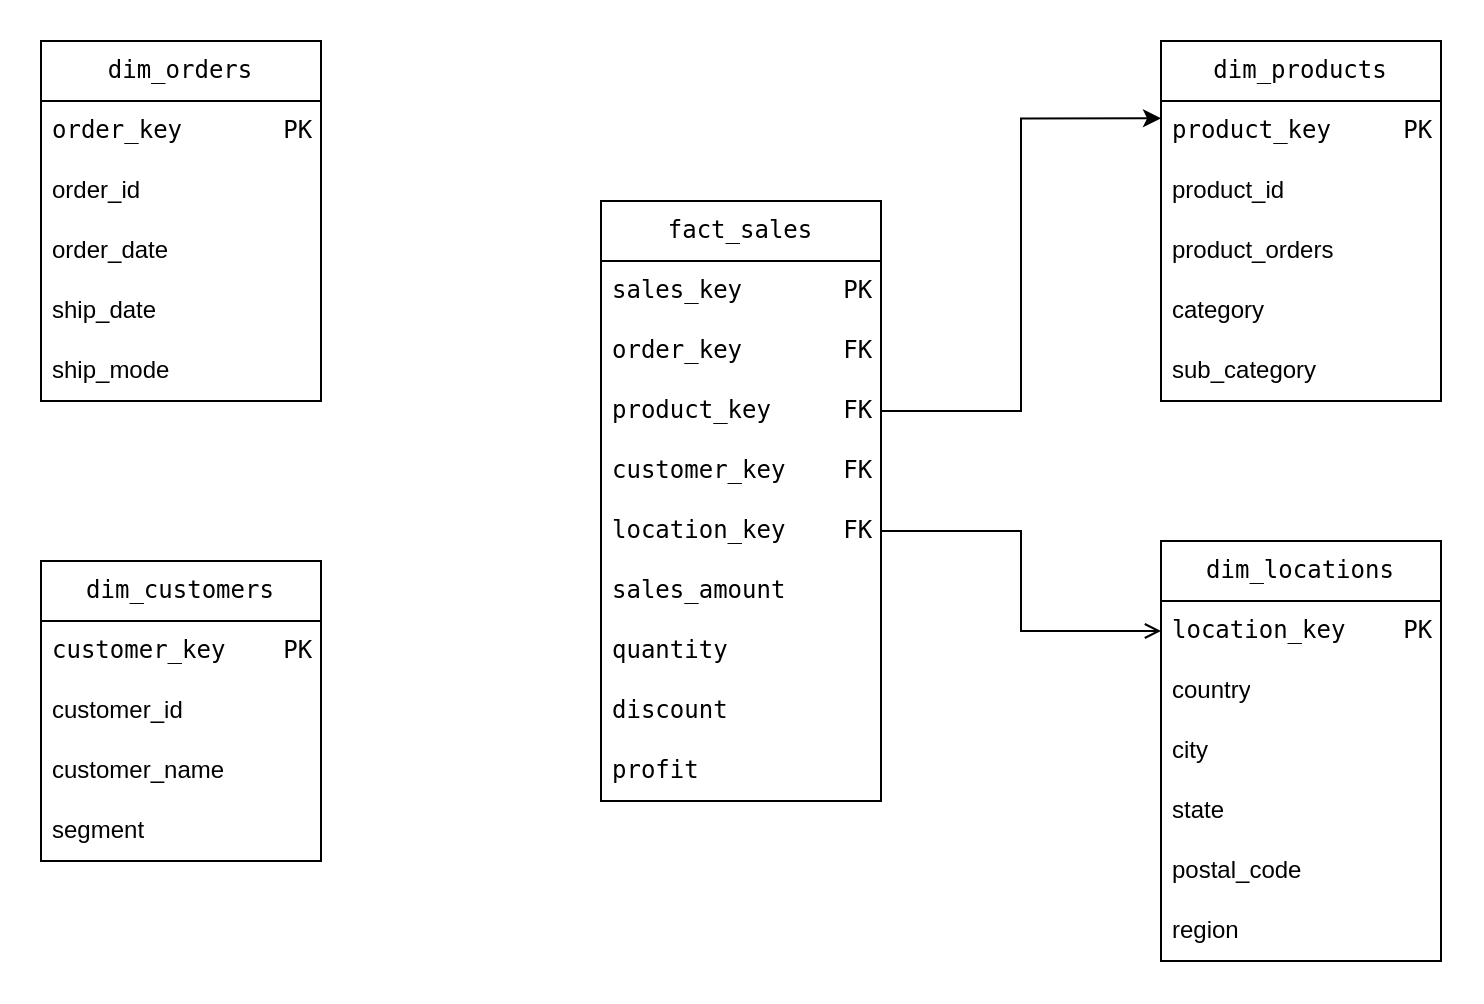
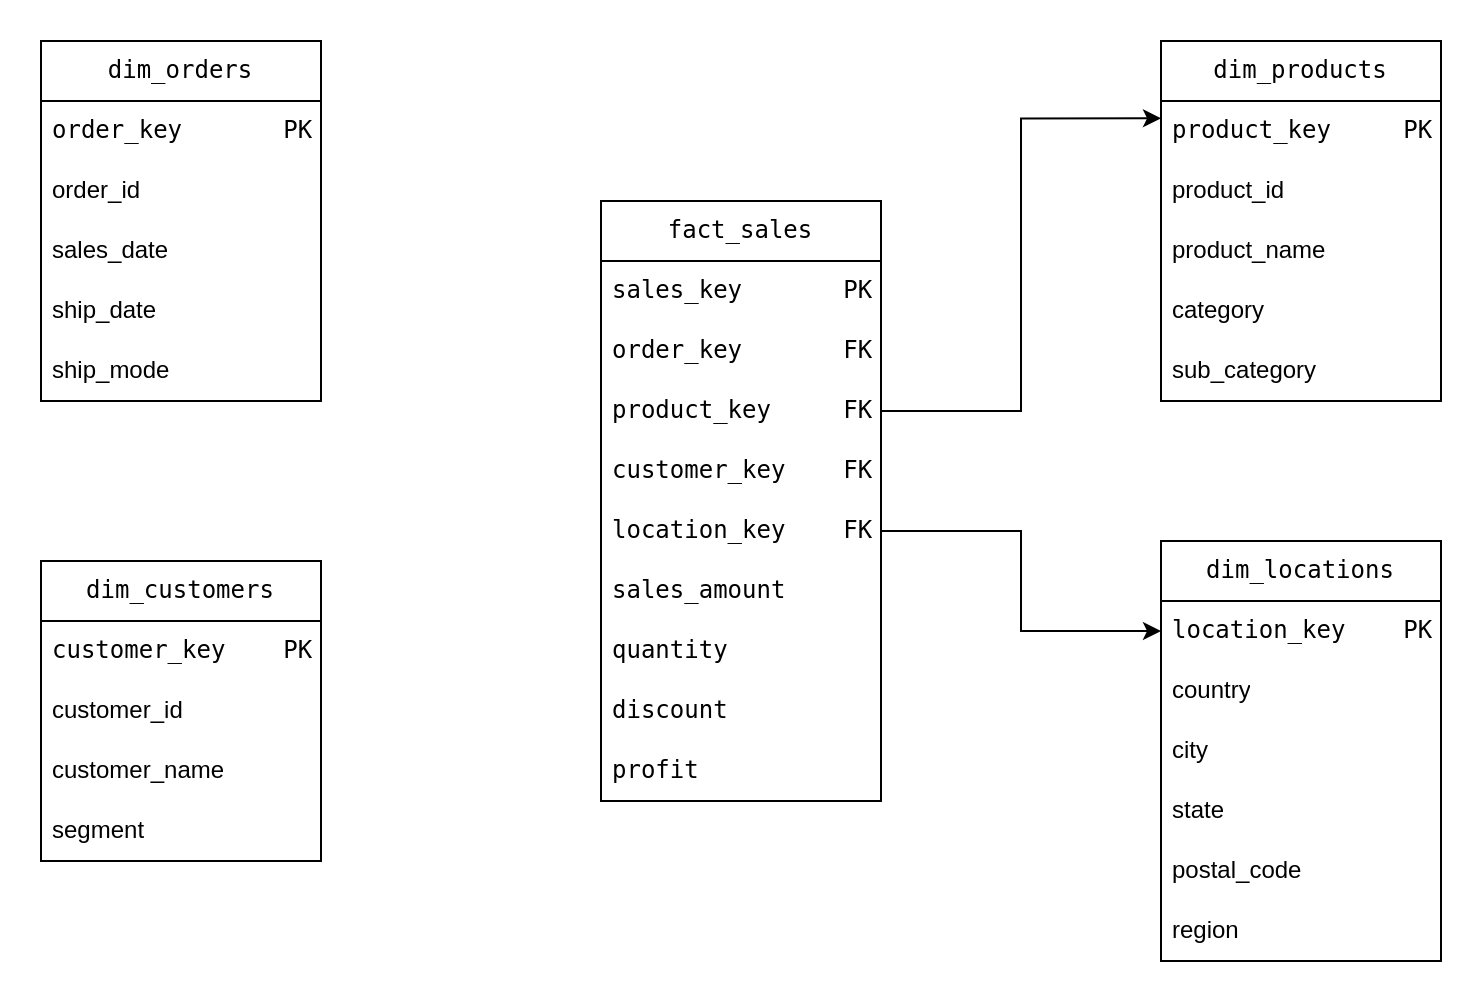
(120, 251) -> (117, 251)
(1267, 251) -> (1254, 251)
(1148, 631) -> (1146, 631)
